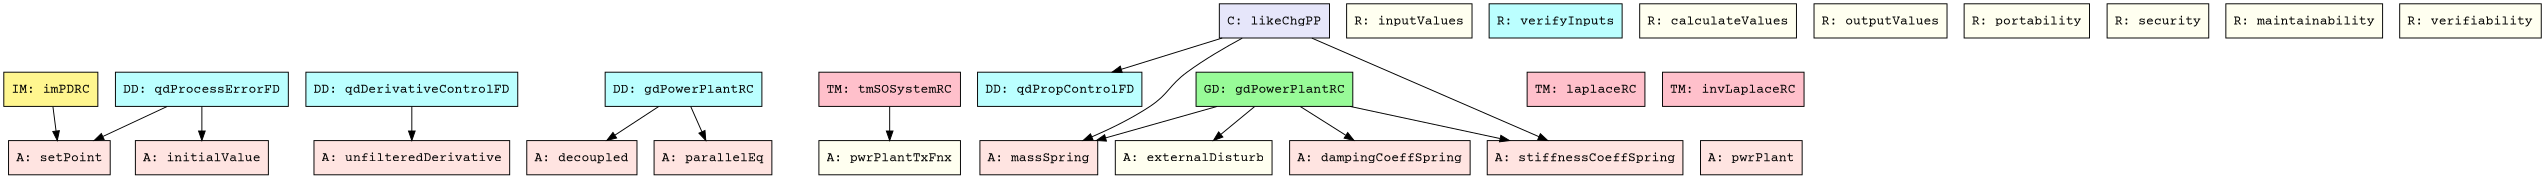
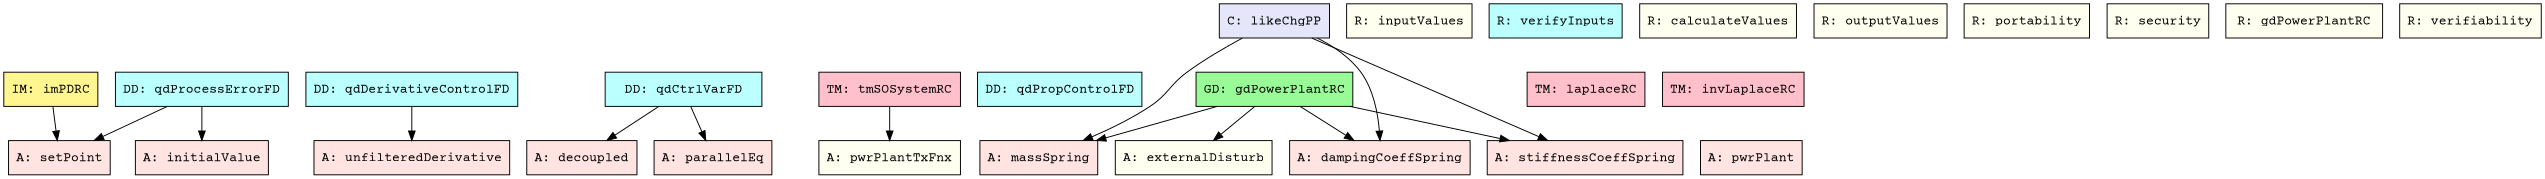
(2304, 21) -> (2304, 21)
(1172, 54) -> (1363, 75)
(684, 89) -> (684, 89)
